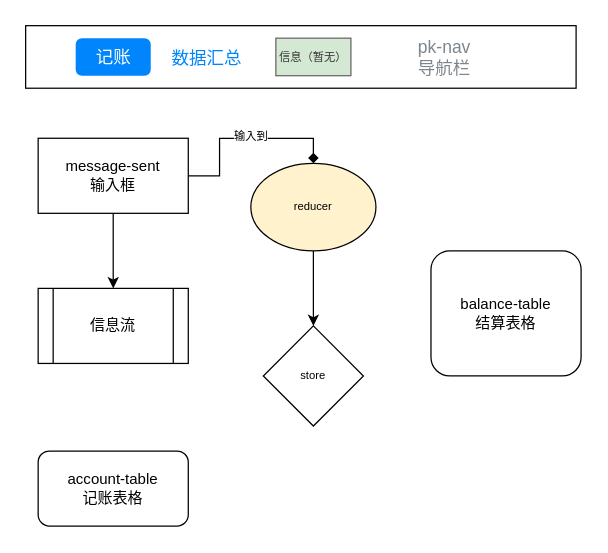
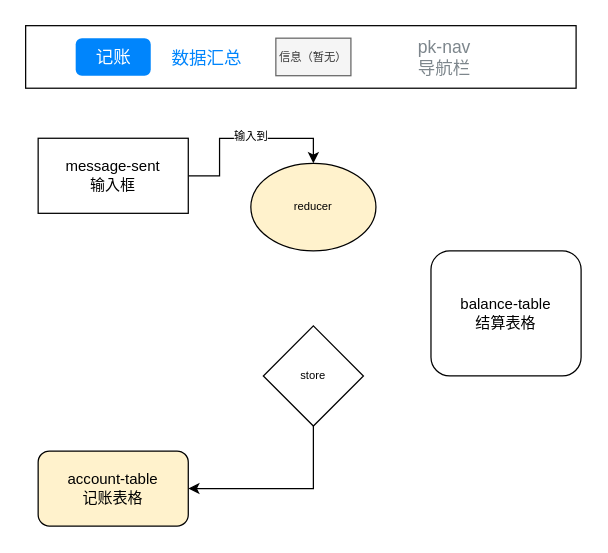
(313, 57) -> (313, 57)
(313, 152) -> (313, 153)
(113, 246) -> none
(313, 284) -> none
(113, 326) -> none
(113, 488) -> (113, 488)
none -> (286, 488)
